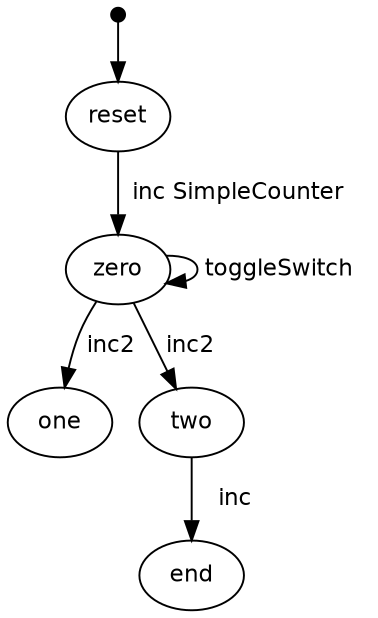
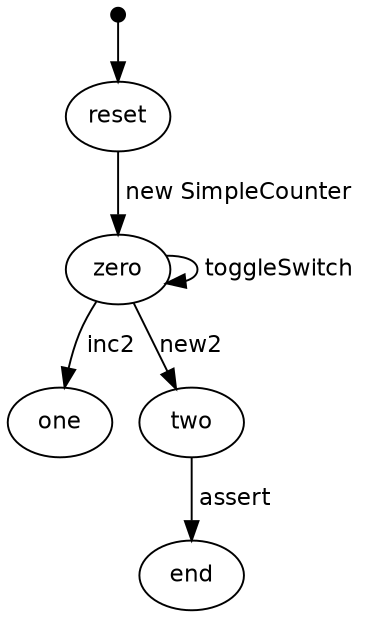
(239, 193) -> (239, 193)
(191, 346) -> (191, 346)
(235, 499) -> (235, 499)
